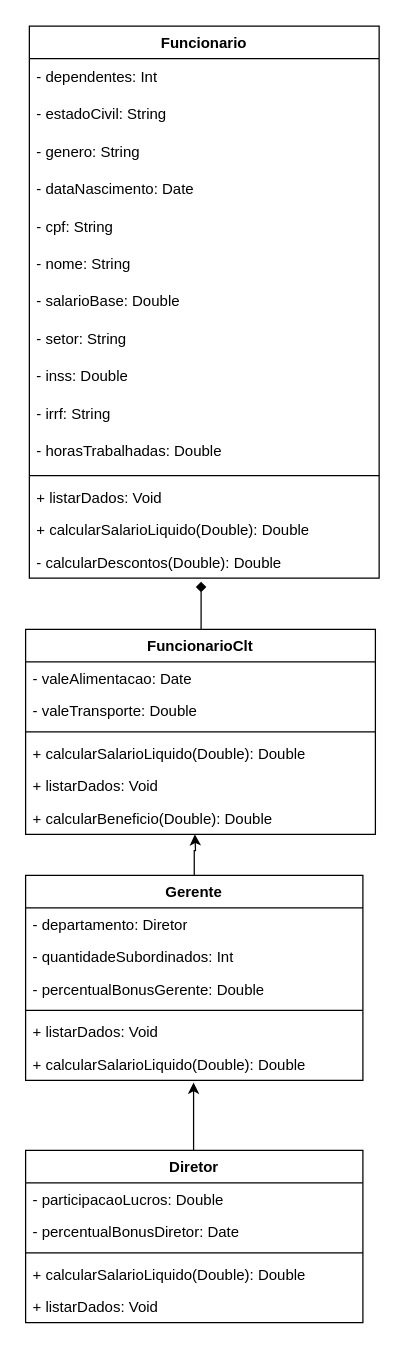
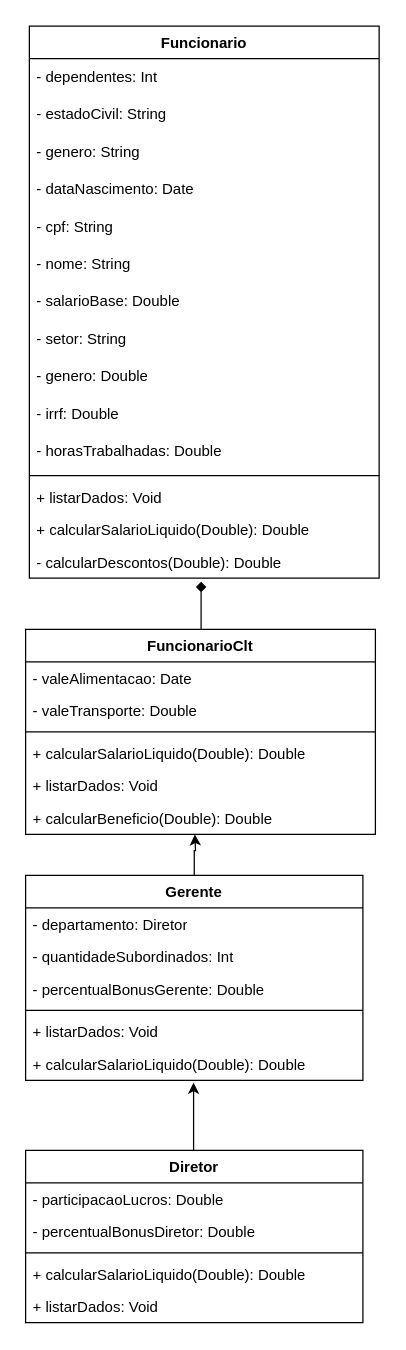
(86, 377) -> (96, 377)
(86, 414) -> (86, 414)
(149, 1233) -> (156, 1233)
